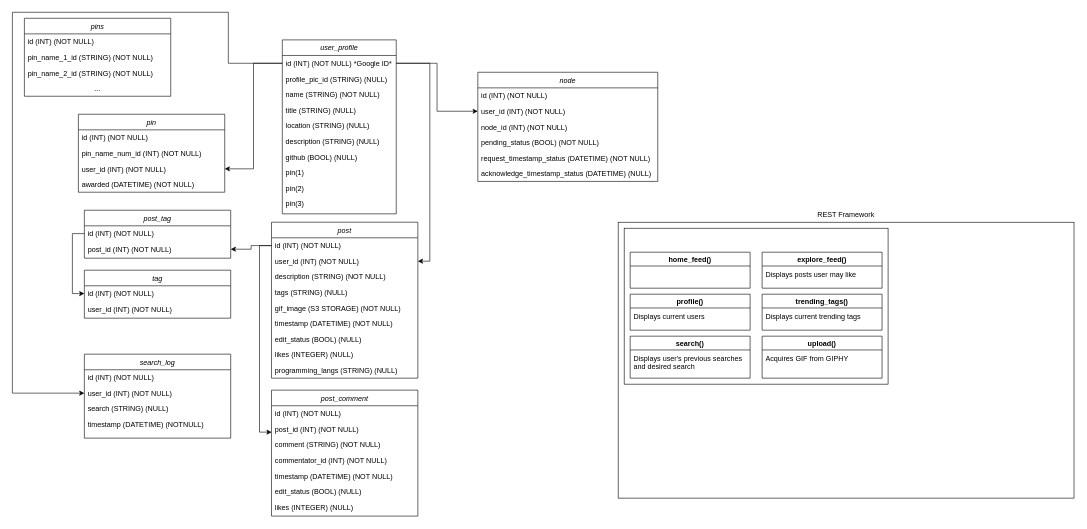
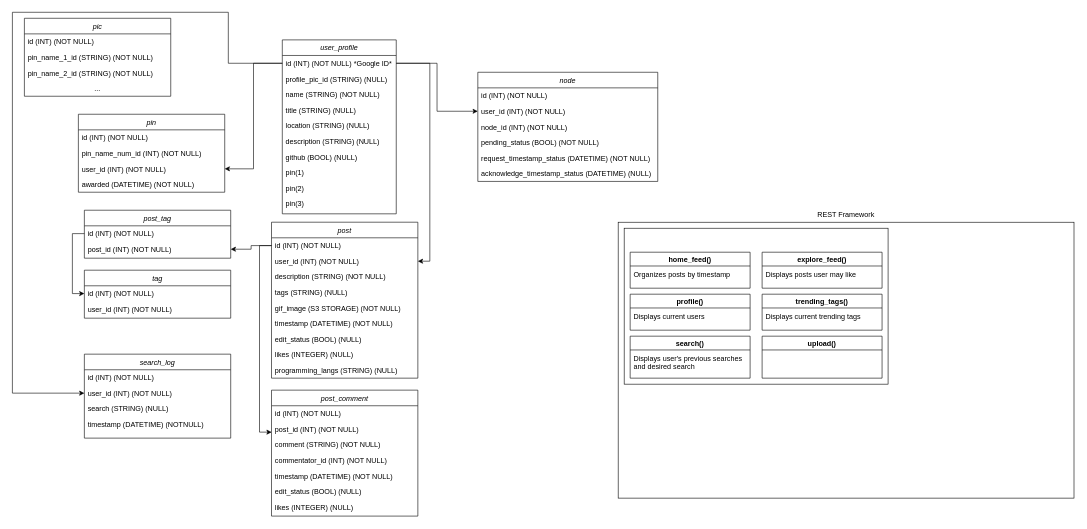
(97, 26) -> (97, 26)
none -> (690, 275)
(822, 365) -> none
